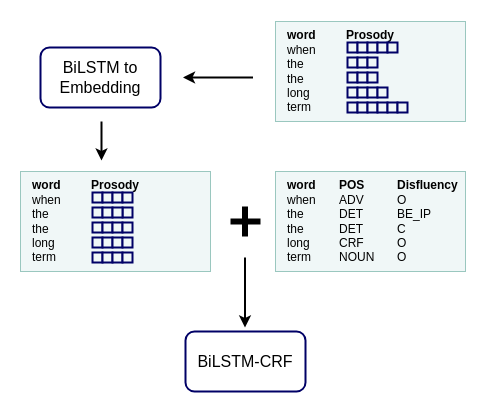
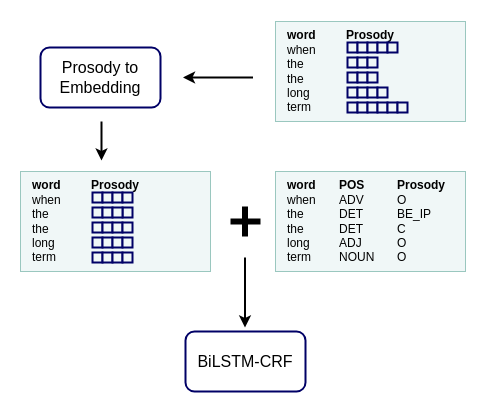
(101, 78) -> (101, 78)
(353, 222) -> (353, 222)
(428, 222) -> (421, 222)
